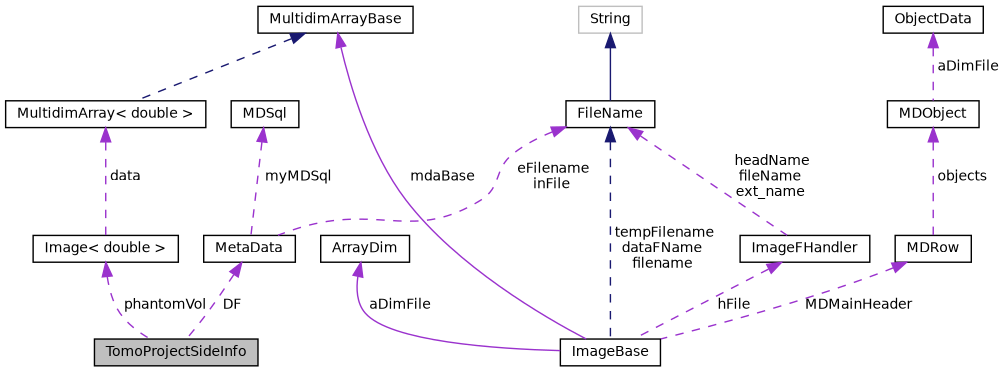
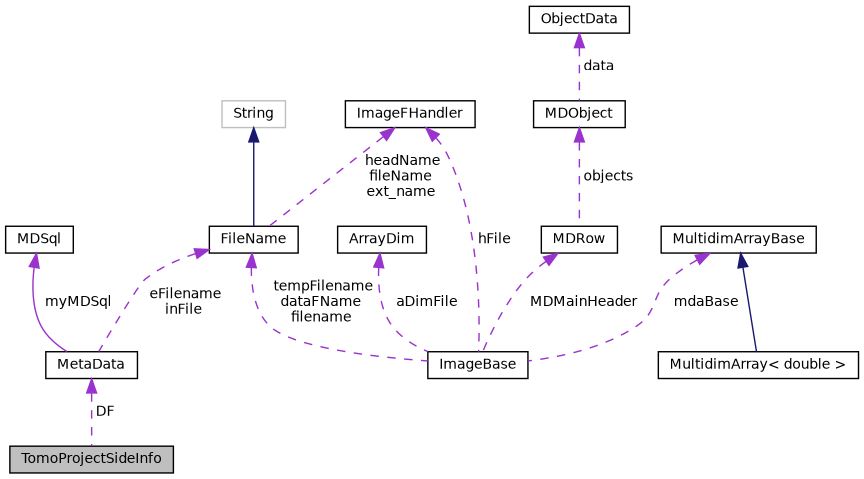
(966, 67) -> (597, 67)
(214, 70) -> (750, 309)
(714, 186) -> (326, 181)
(256, 189) -> (37, 315)
(433, 231) -> (627, 332)
(610, 240) -> (316, 346)
(106, 249) -> none
(441, 341) -> (388, 319)
